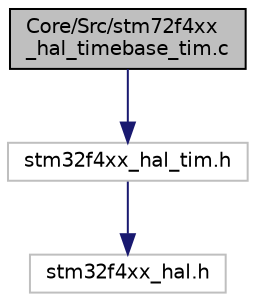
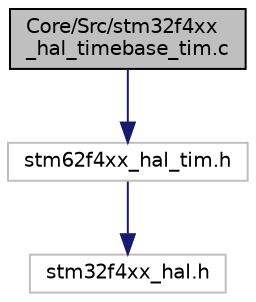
(128, 39) -> (128, 39)
(128, 162) -> (128, 162)
